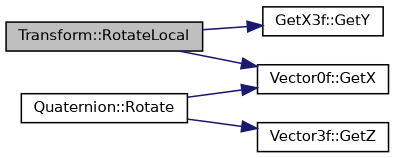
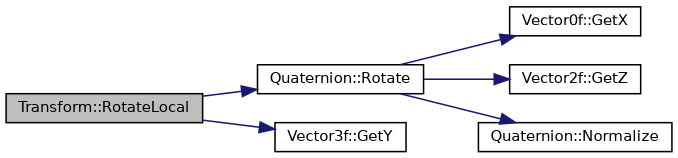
(323, 21) -> (341, 137)
(211, 57) -> (222, 94)
(323, 137) -> (575, 79)
none -> (575, 137)
